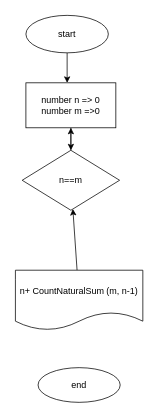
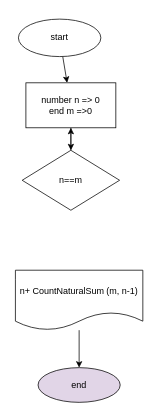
(67, 34) -> (60, 38)
(71, 105) -> (71, 105)
(75, 241) -> (79, 361)
(79, 385) -> (79, 385)
